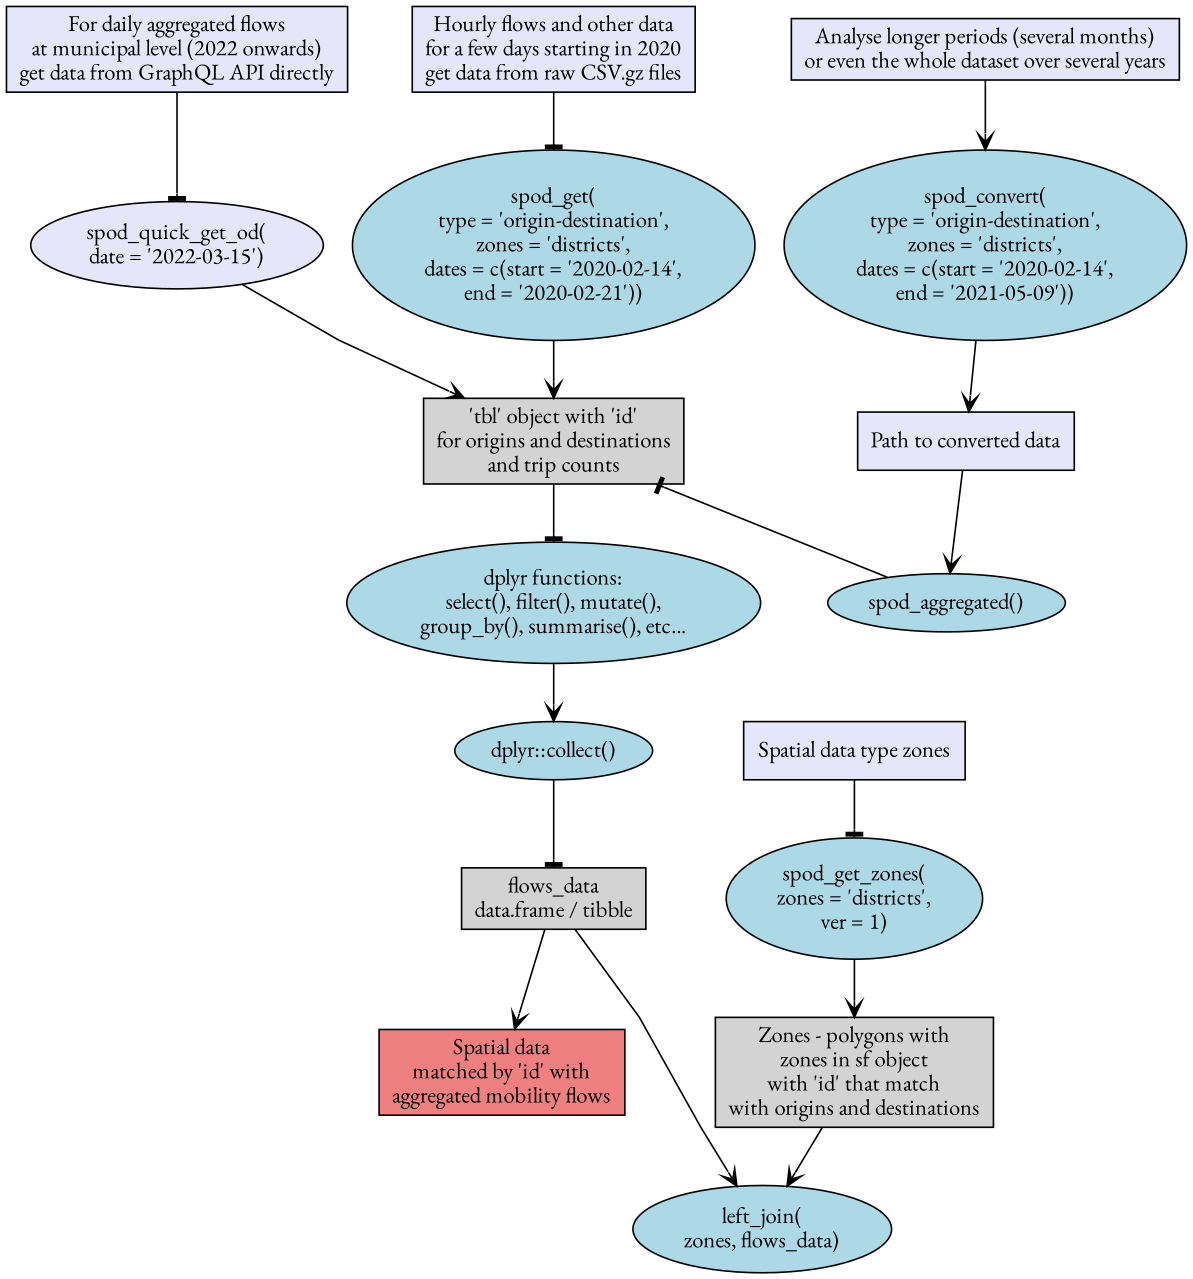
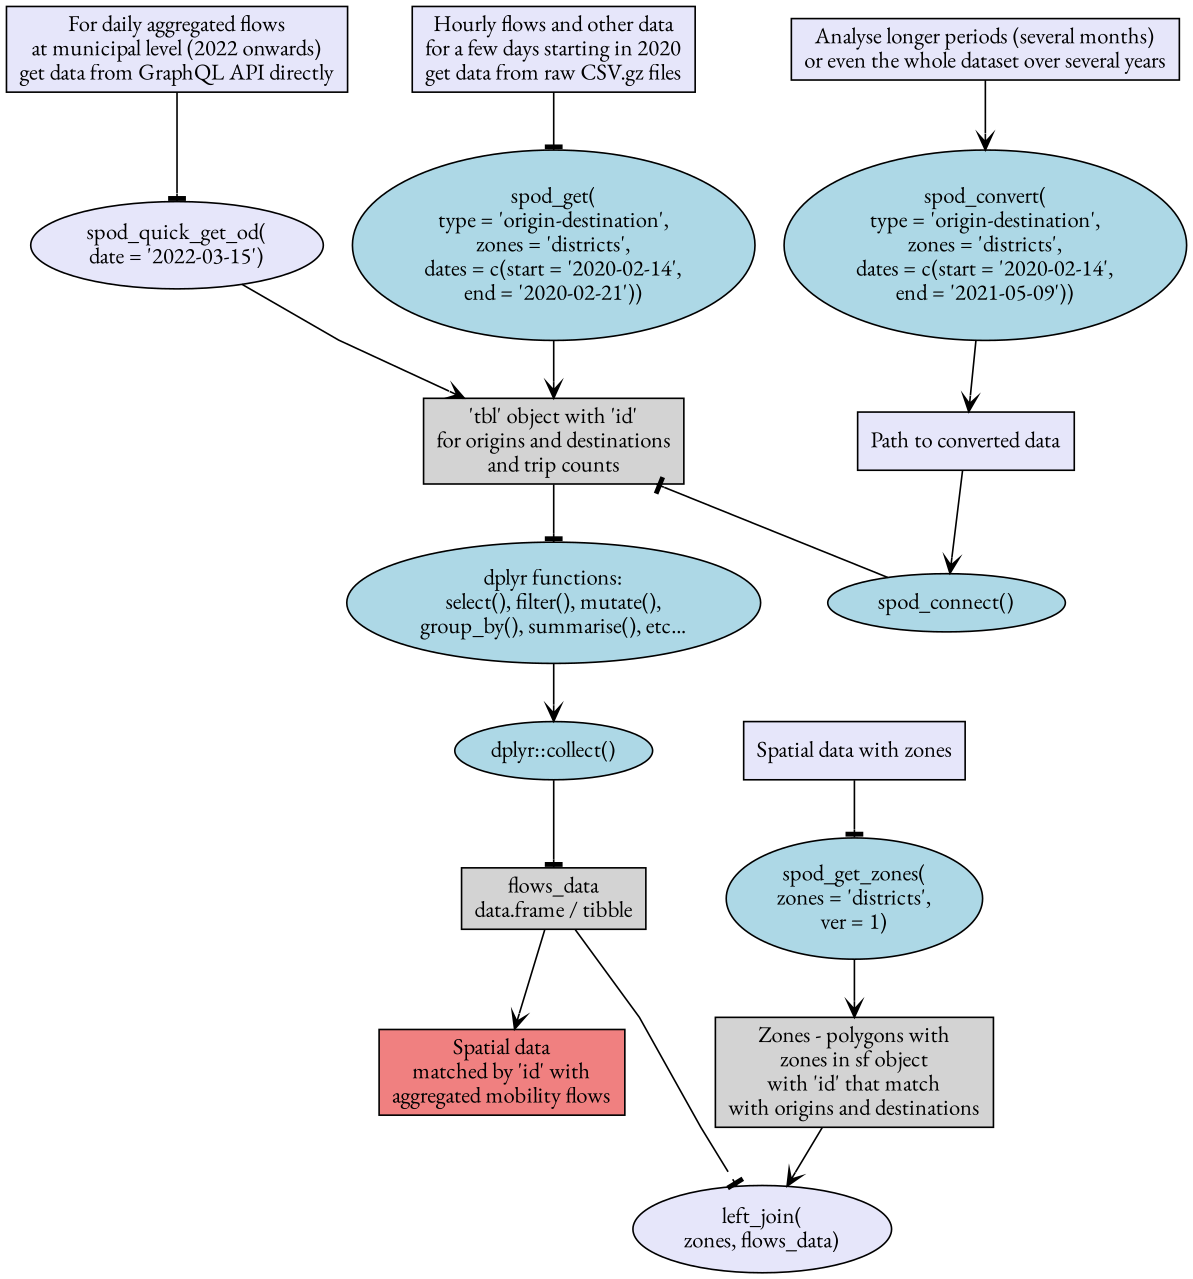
(947, 603) -> (947, 603)
(854, 751) -> (854, 751)
(656, 1048) -> (656, 1048)
(762, 1229) -> (762, 1229)
